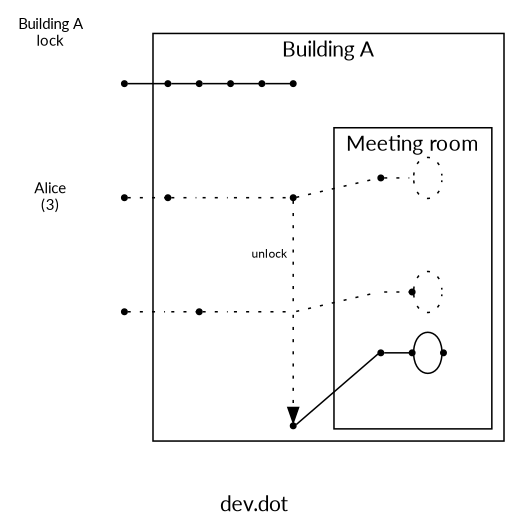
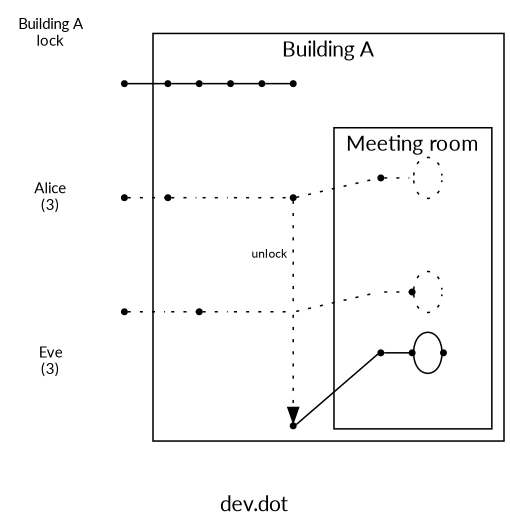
none -> (51, 362)
